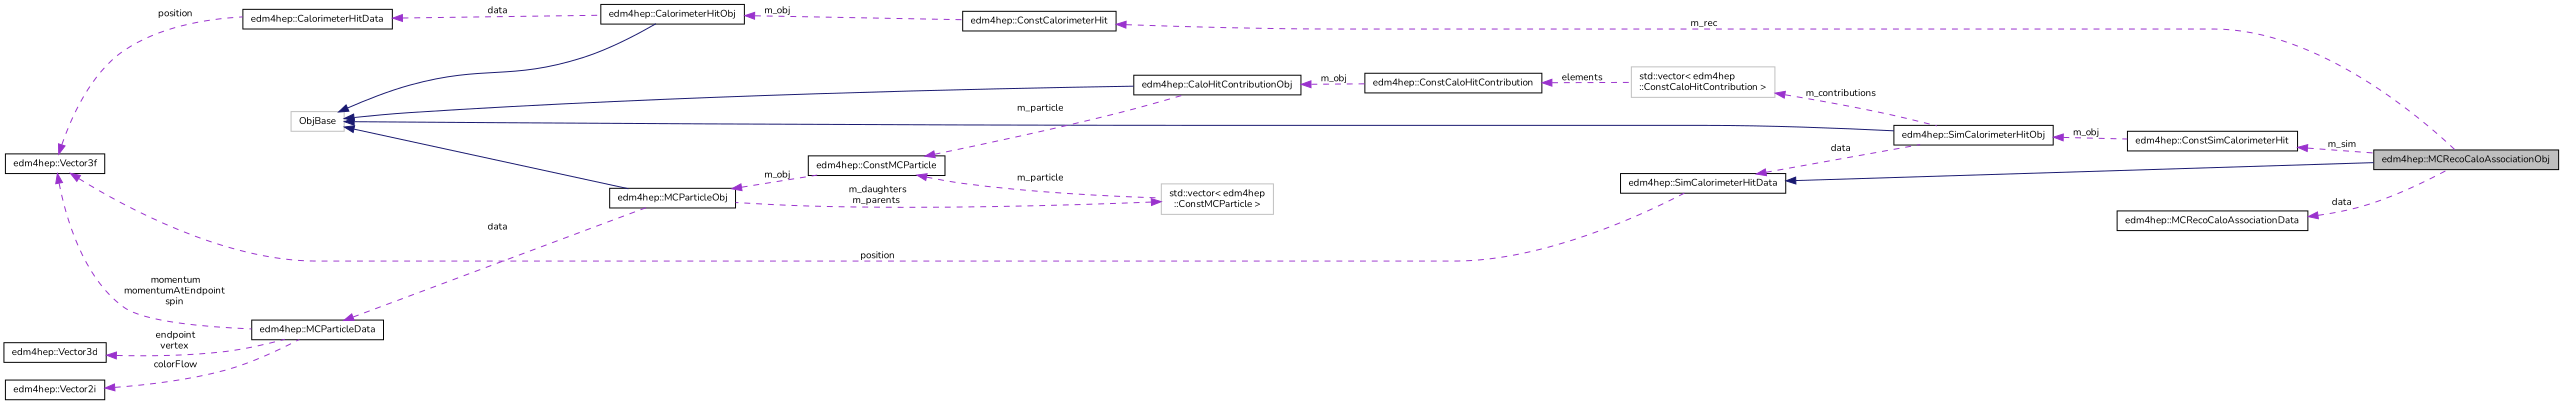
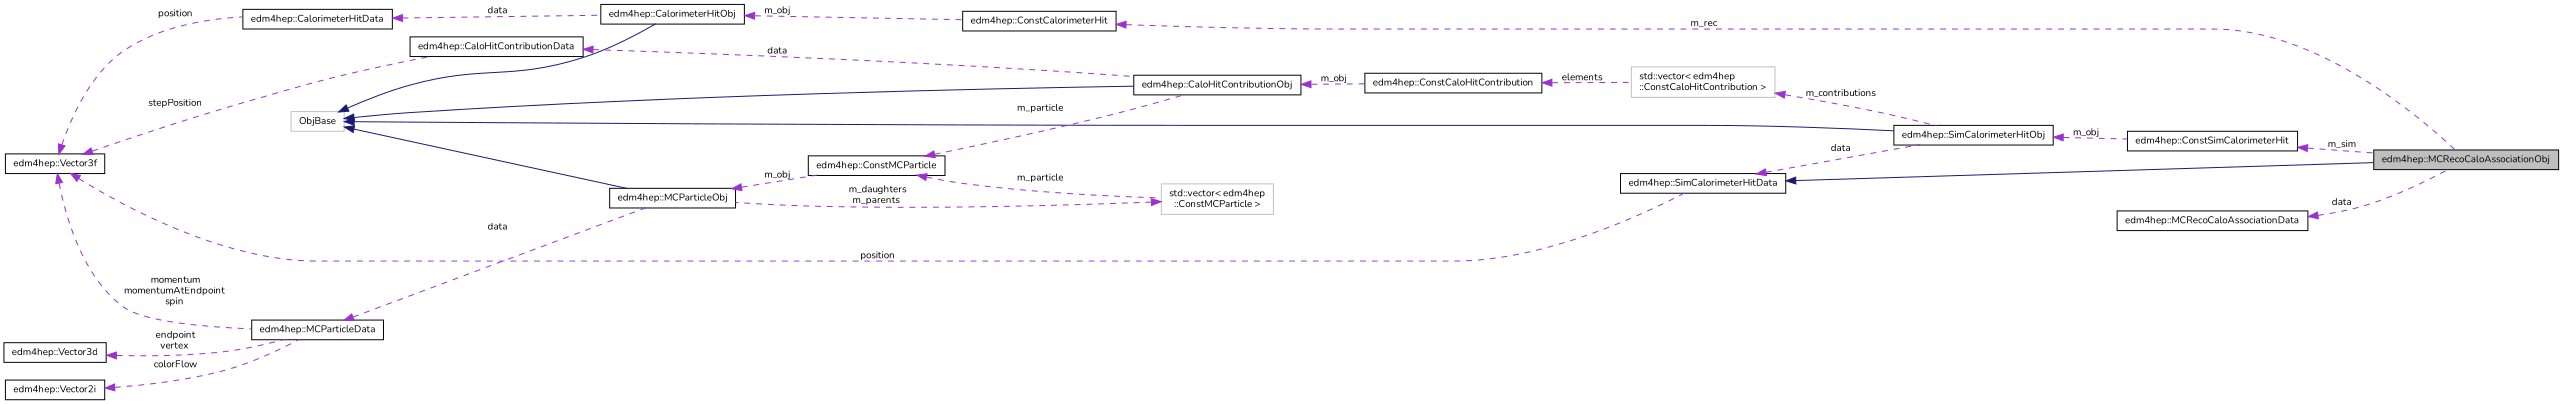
none -> (497, 47)
